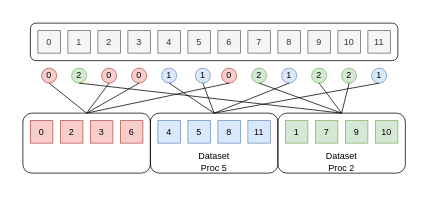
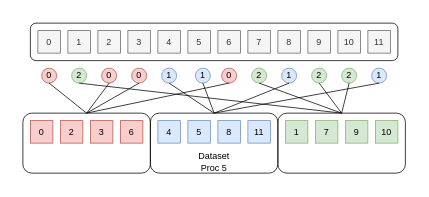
(342, 162) -> none
